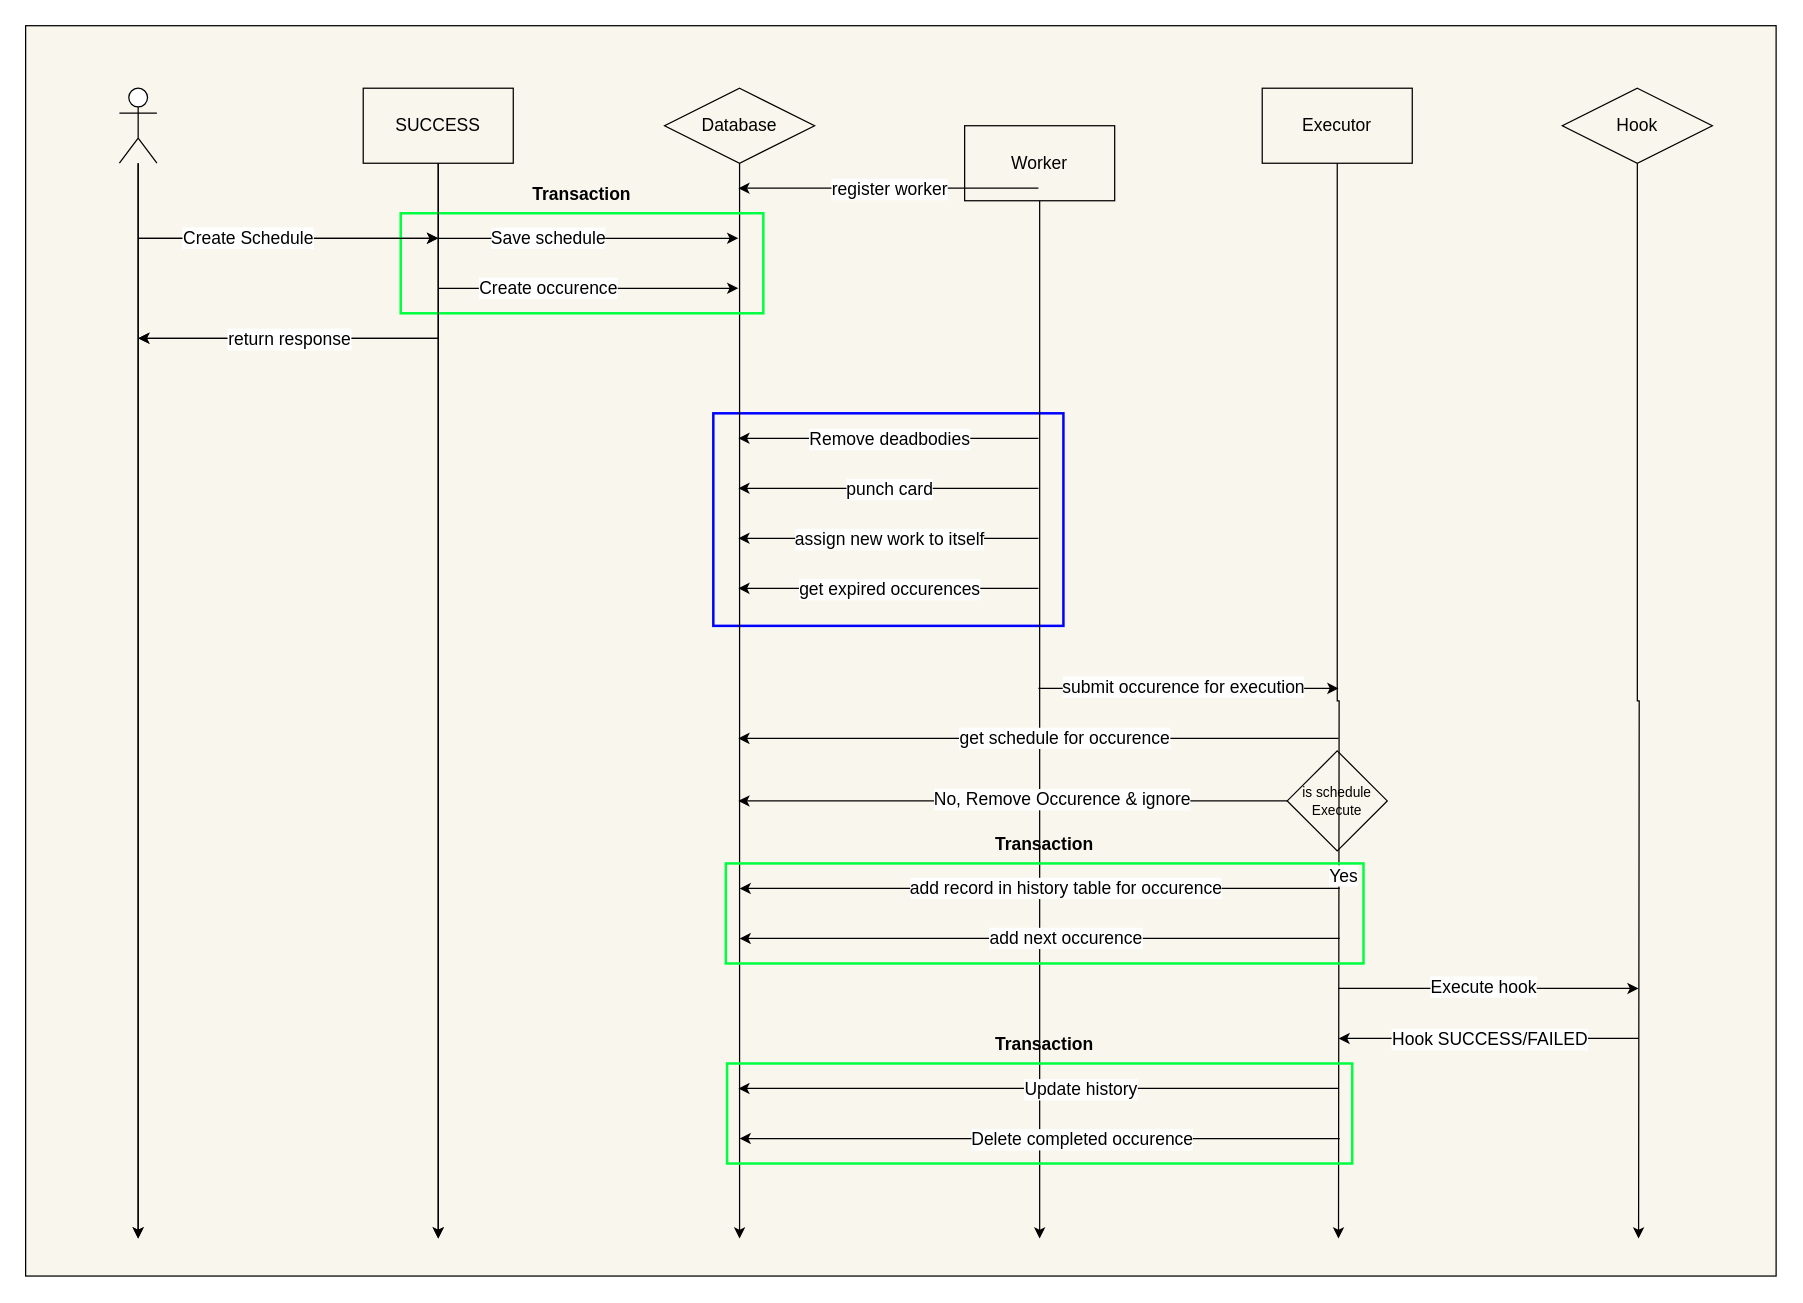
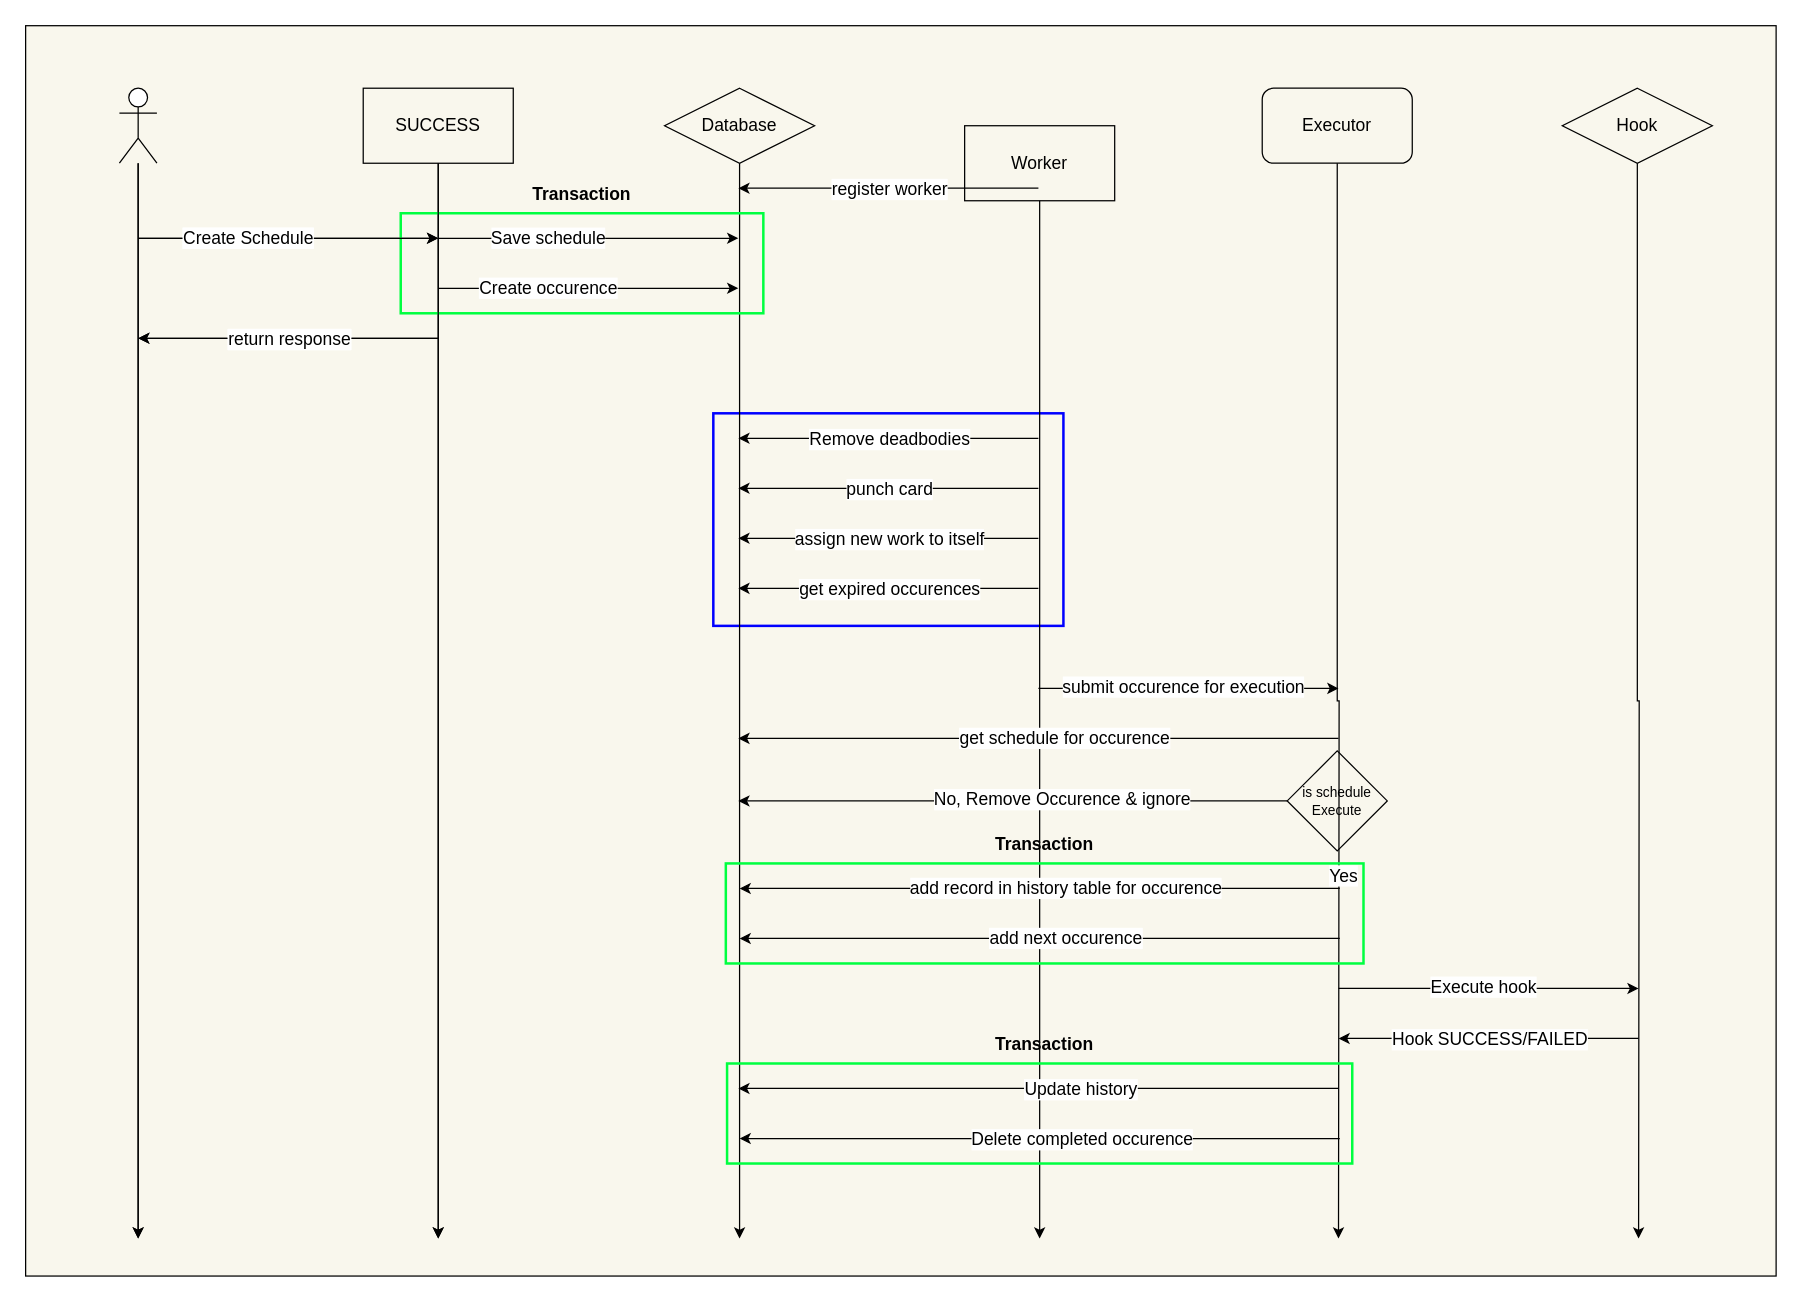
(1337, 126) -> (1337, 126)
